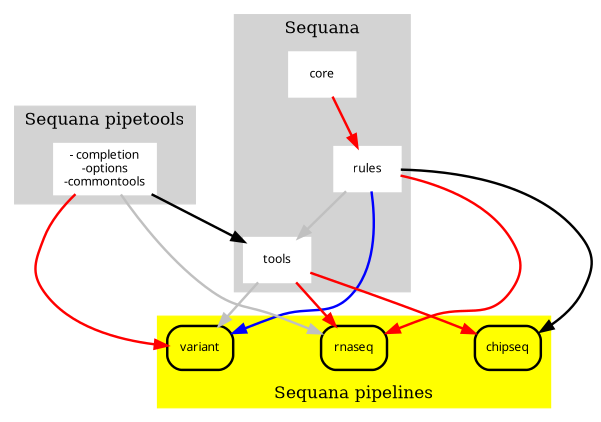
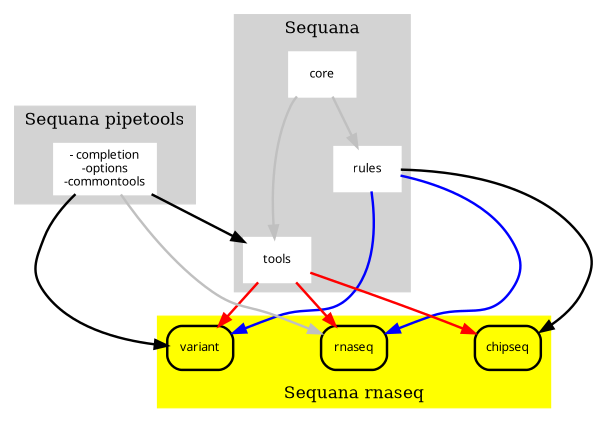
(342, 116) -> (342, 116)
(327, 210) -> (276, 159)
(520, 261) -> (520, 261)
(49, 297) -> (49, 297)
(243, 300) -> (243, 300)
(354, 394) -> (354, 394)
